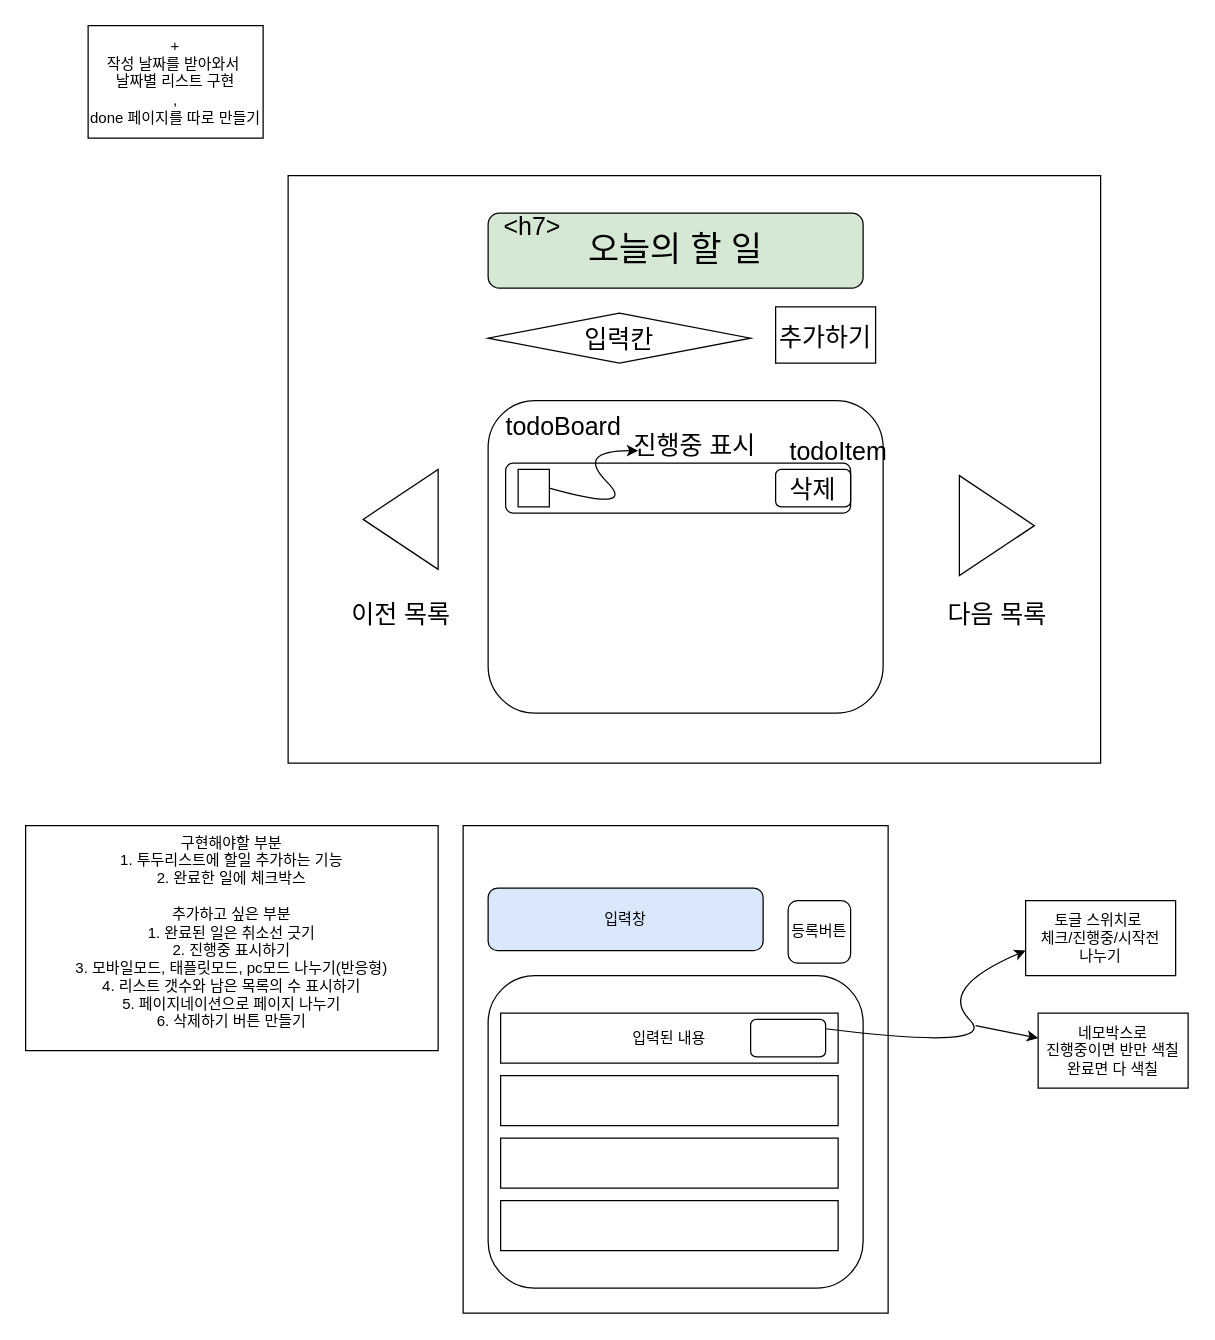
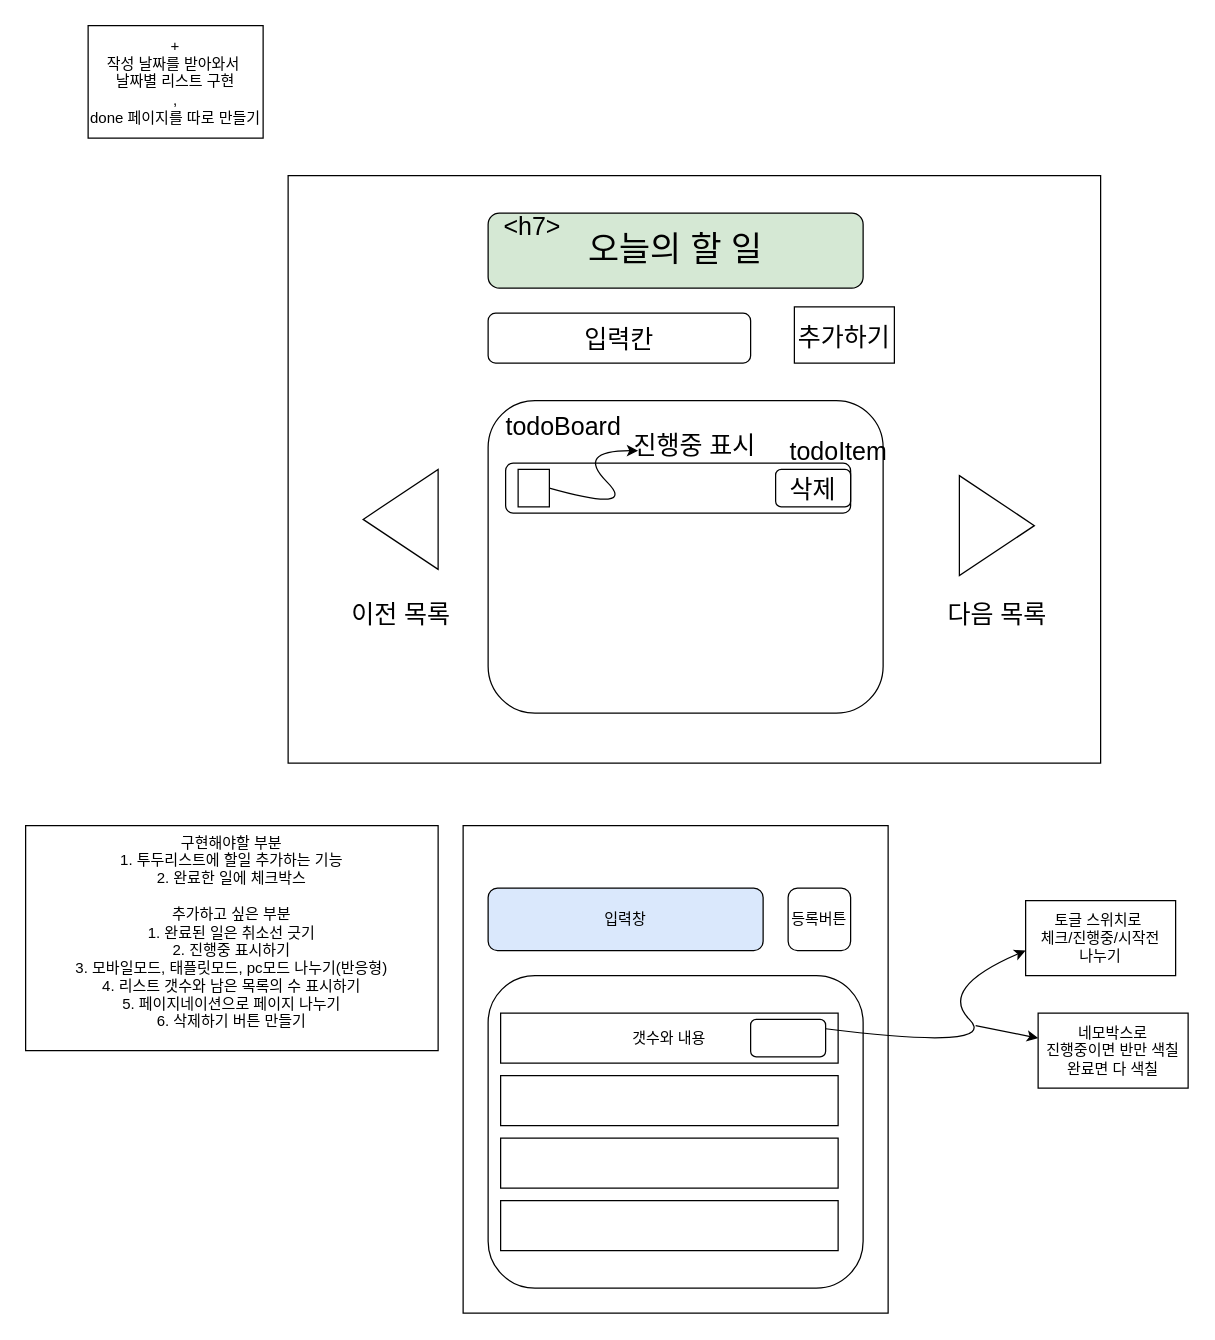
(826, 335) -> (844, 335)
(619, 338) -> (619, 338)
(819, 932) -> (819, 919)
(669, 1038) -> (669, 1038)
